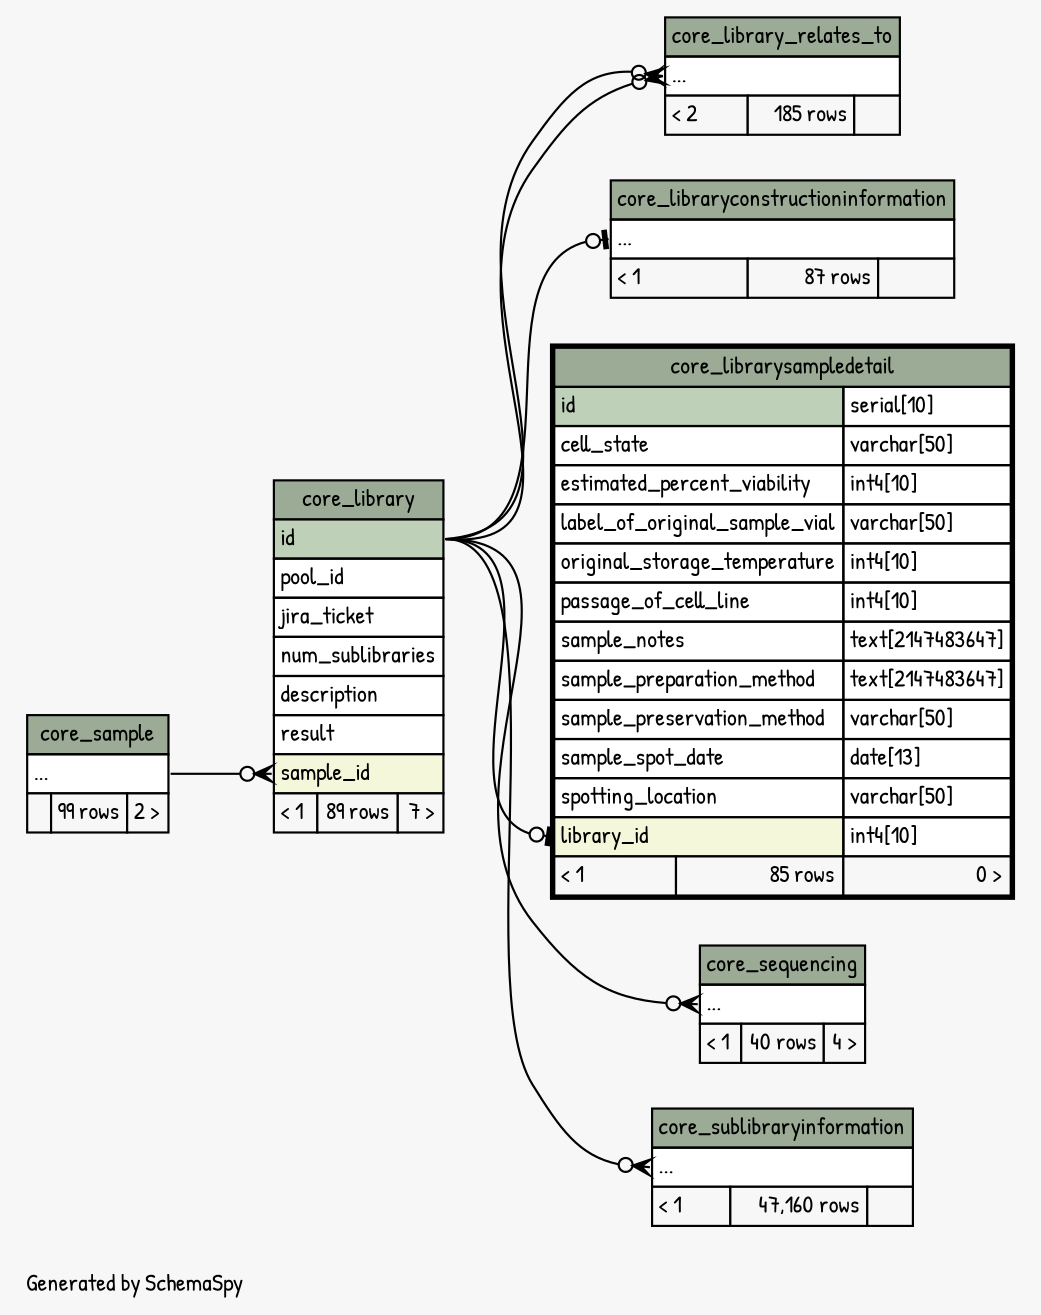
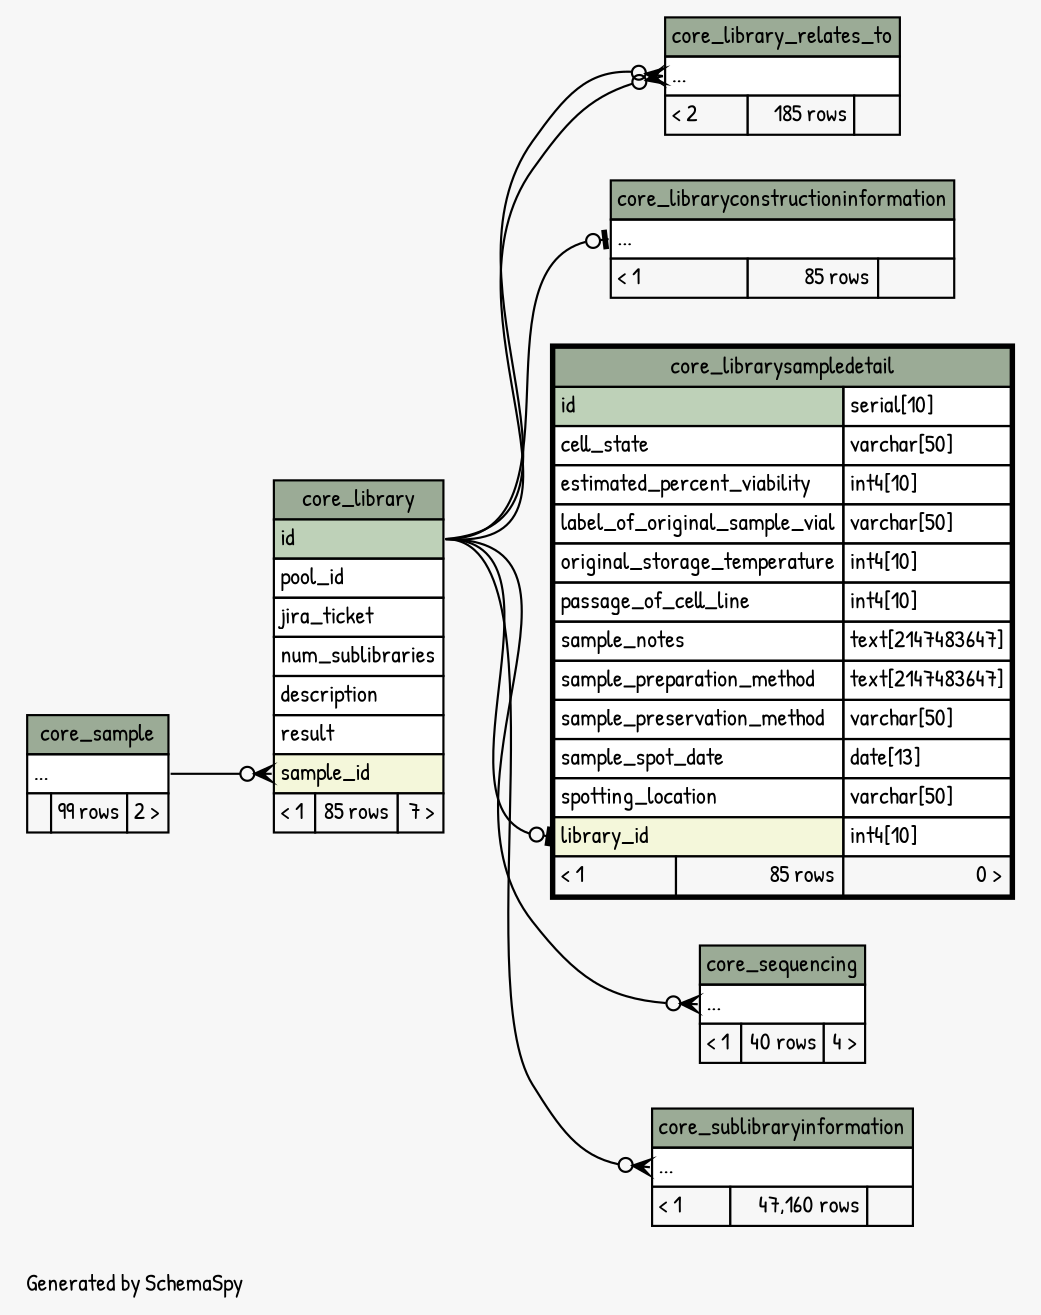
(838, 277) -> (838, 277)
(359, 812) -> (358, 812)
